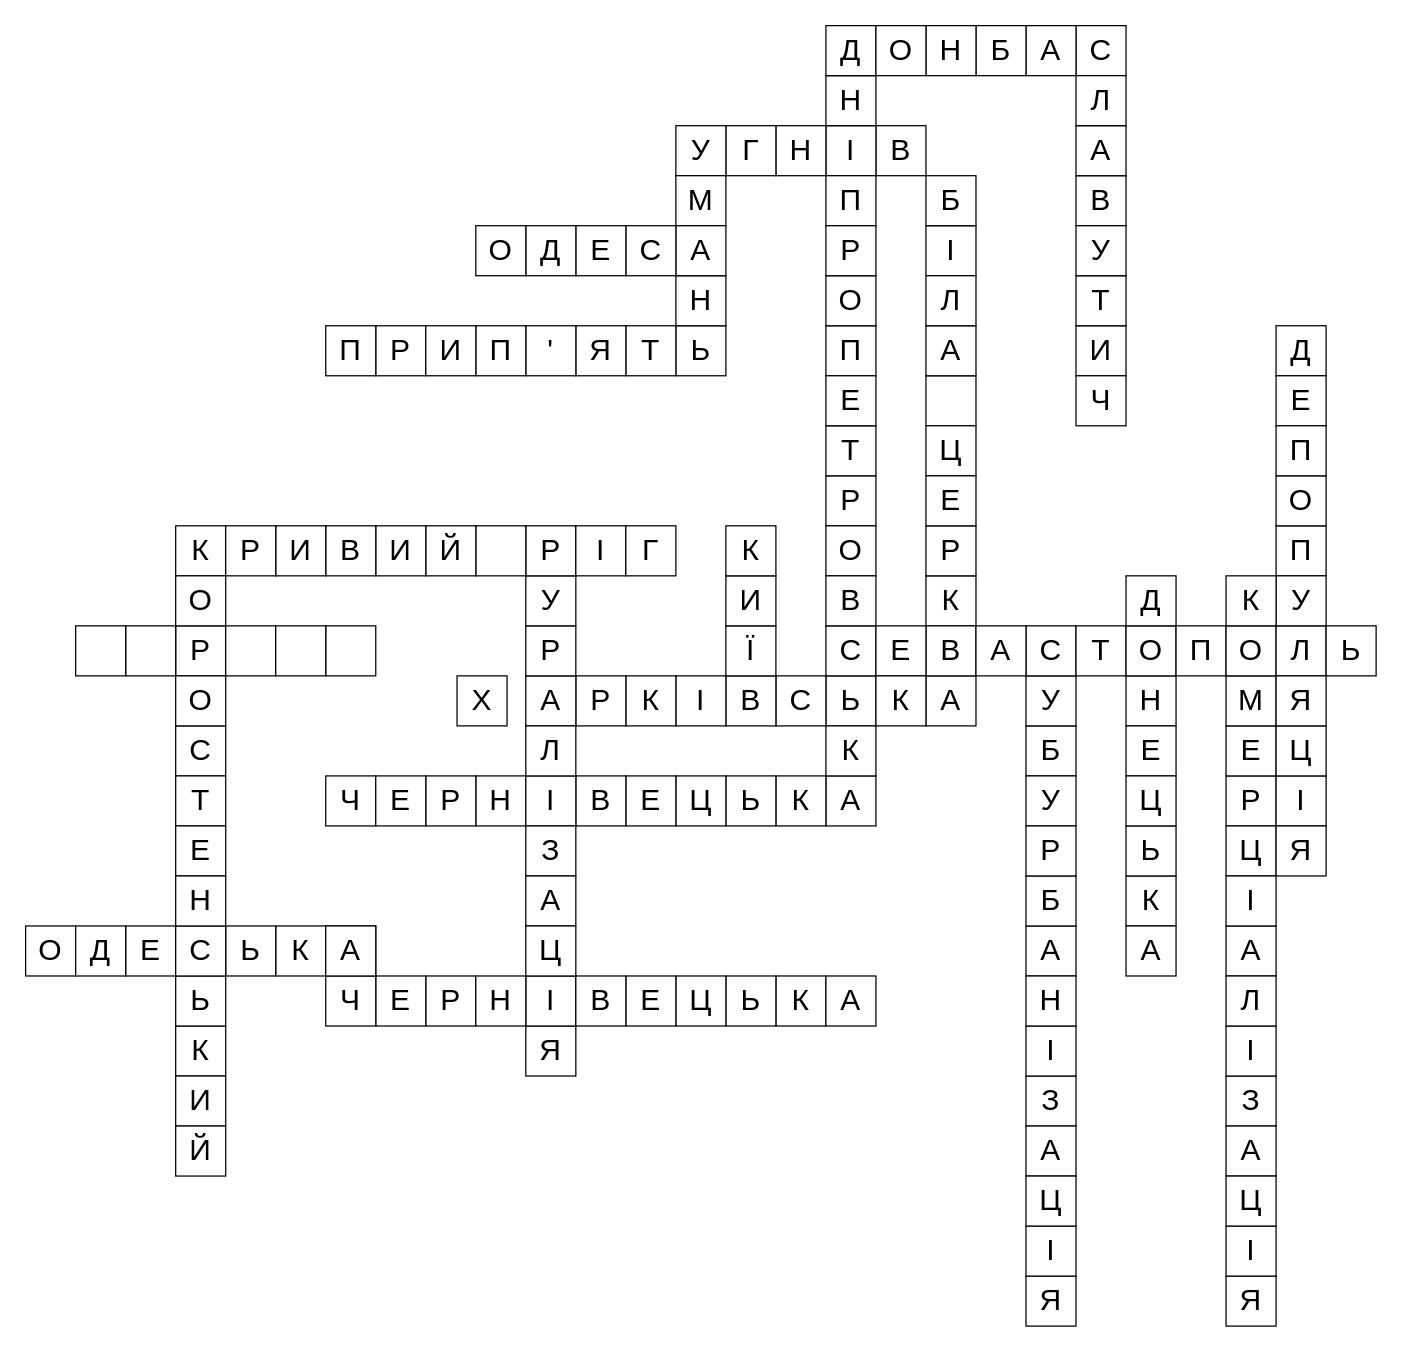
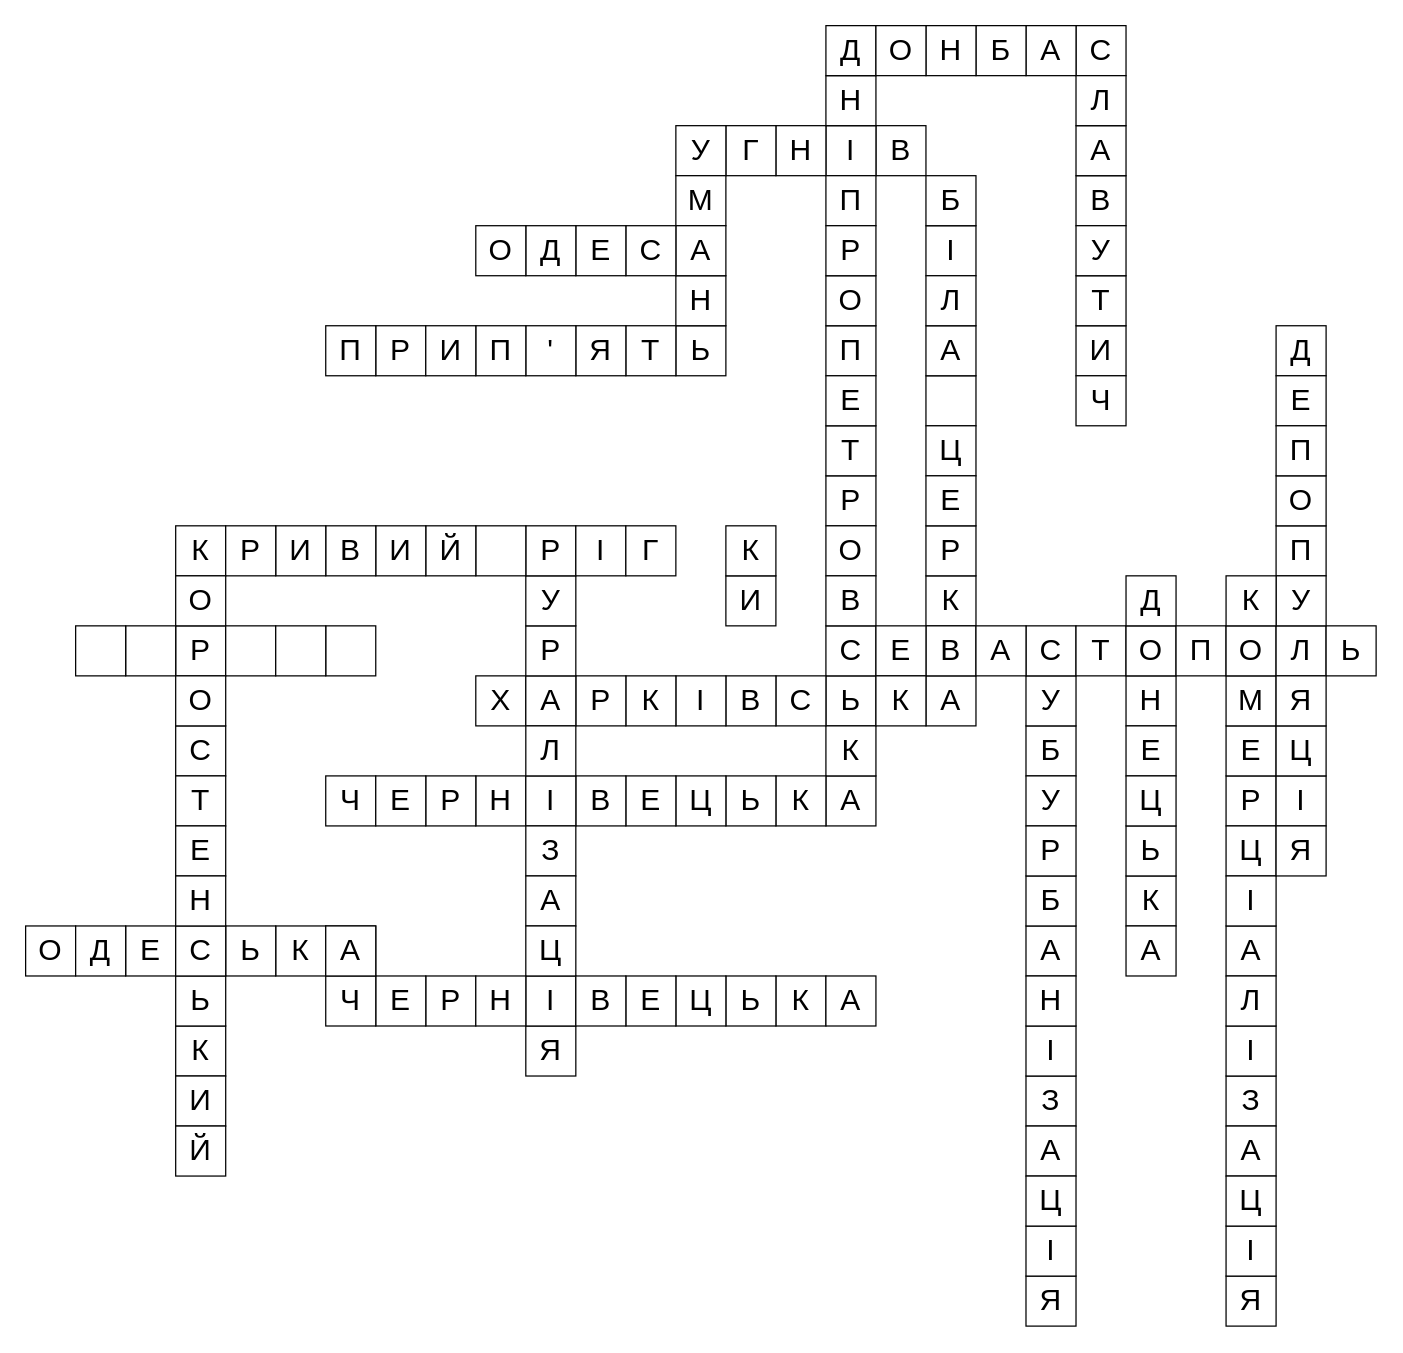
(751, 651) -> none
(482, 701) -> (501, 701)
